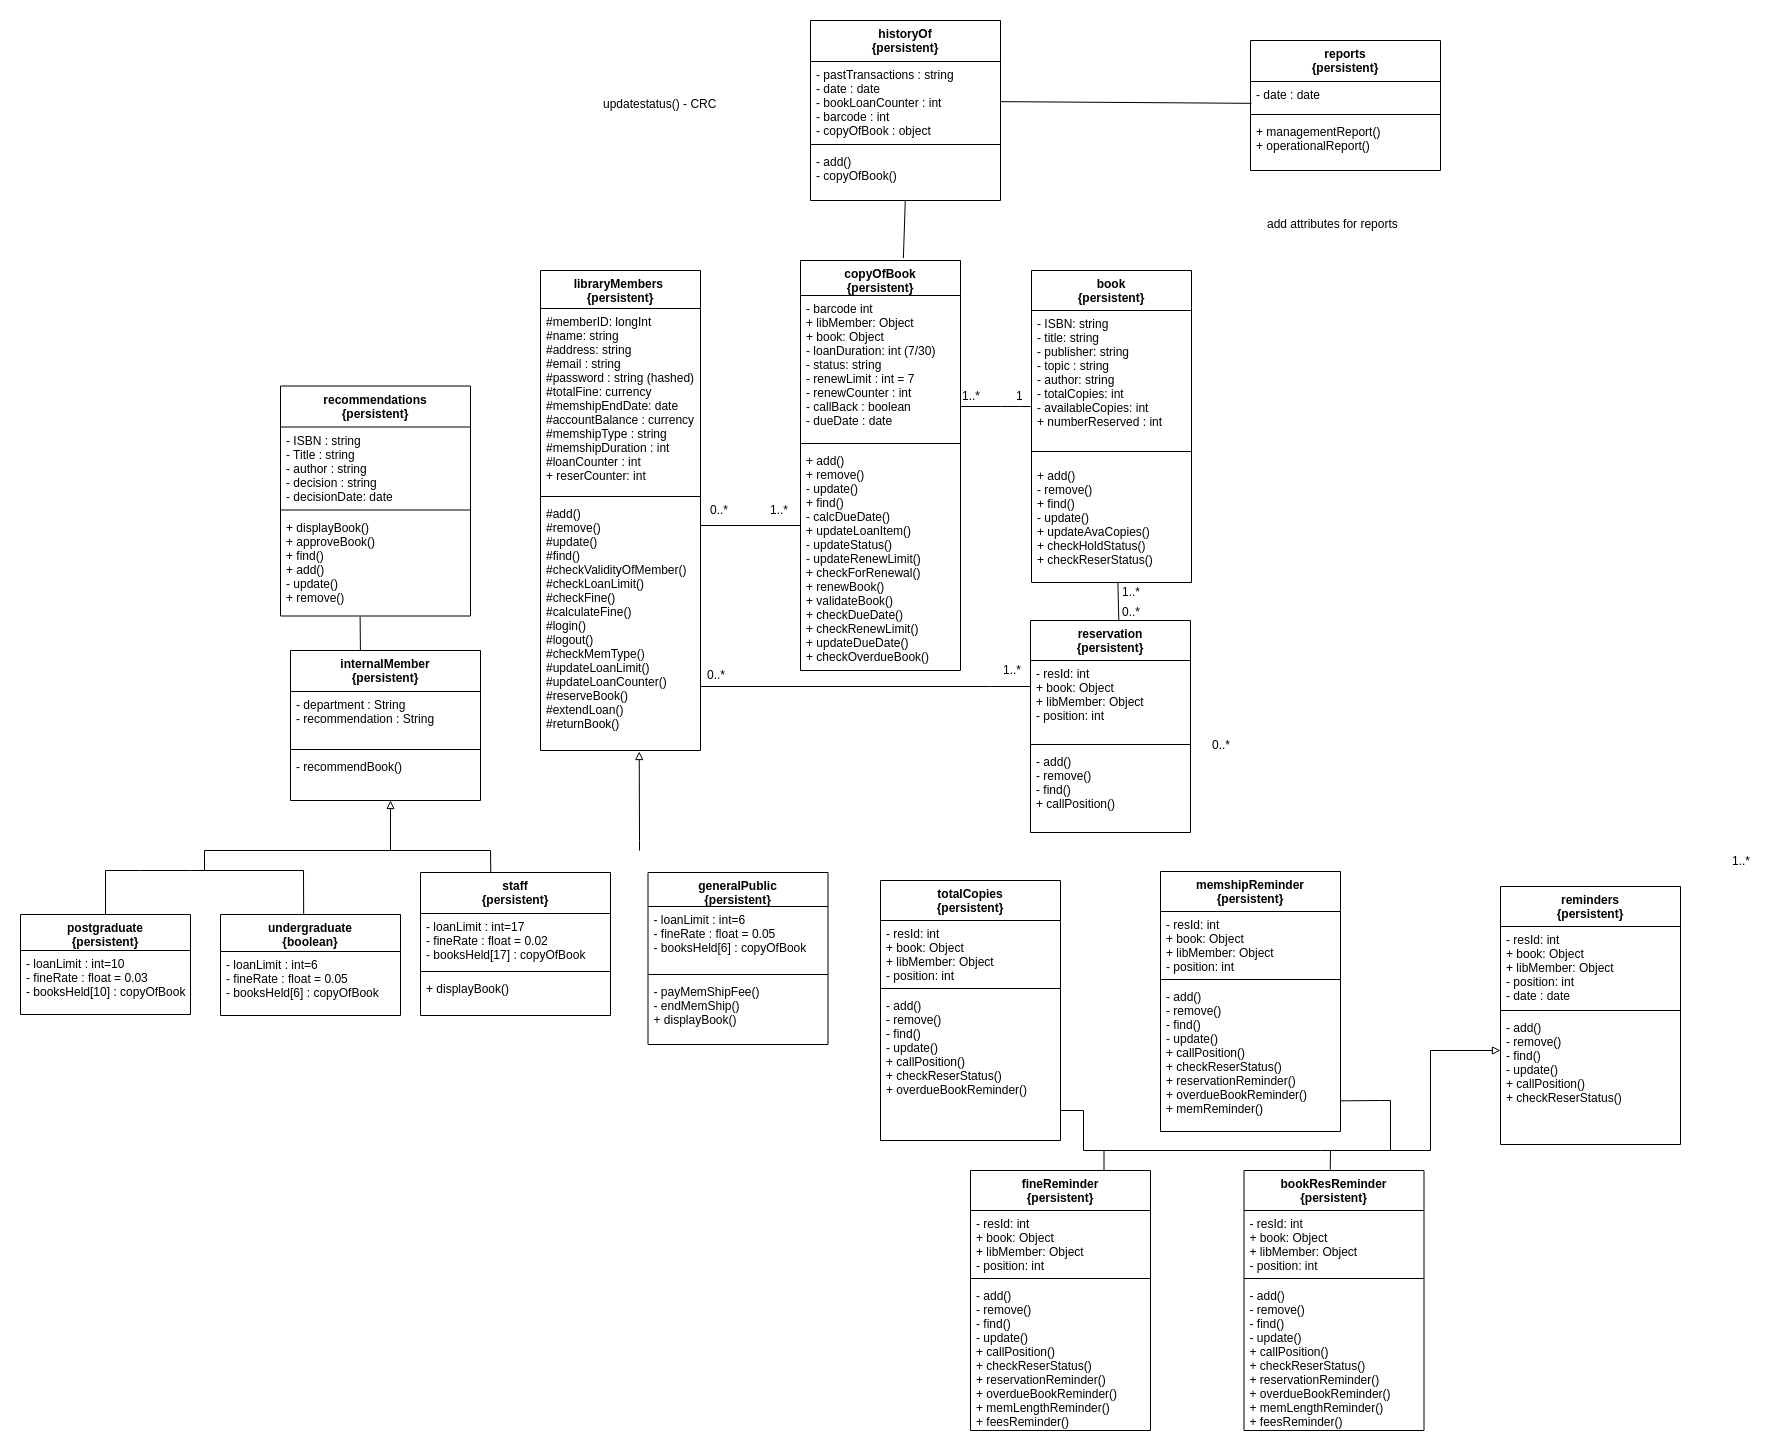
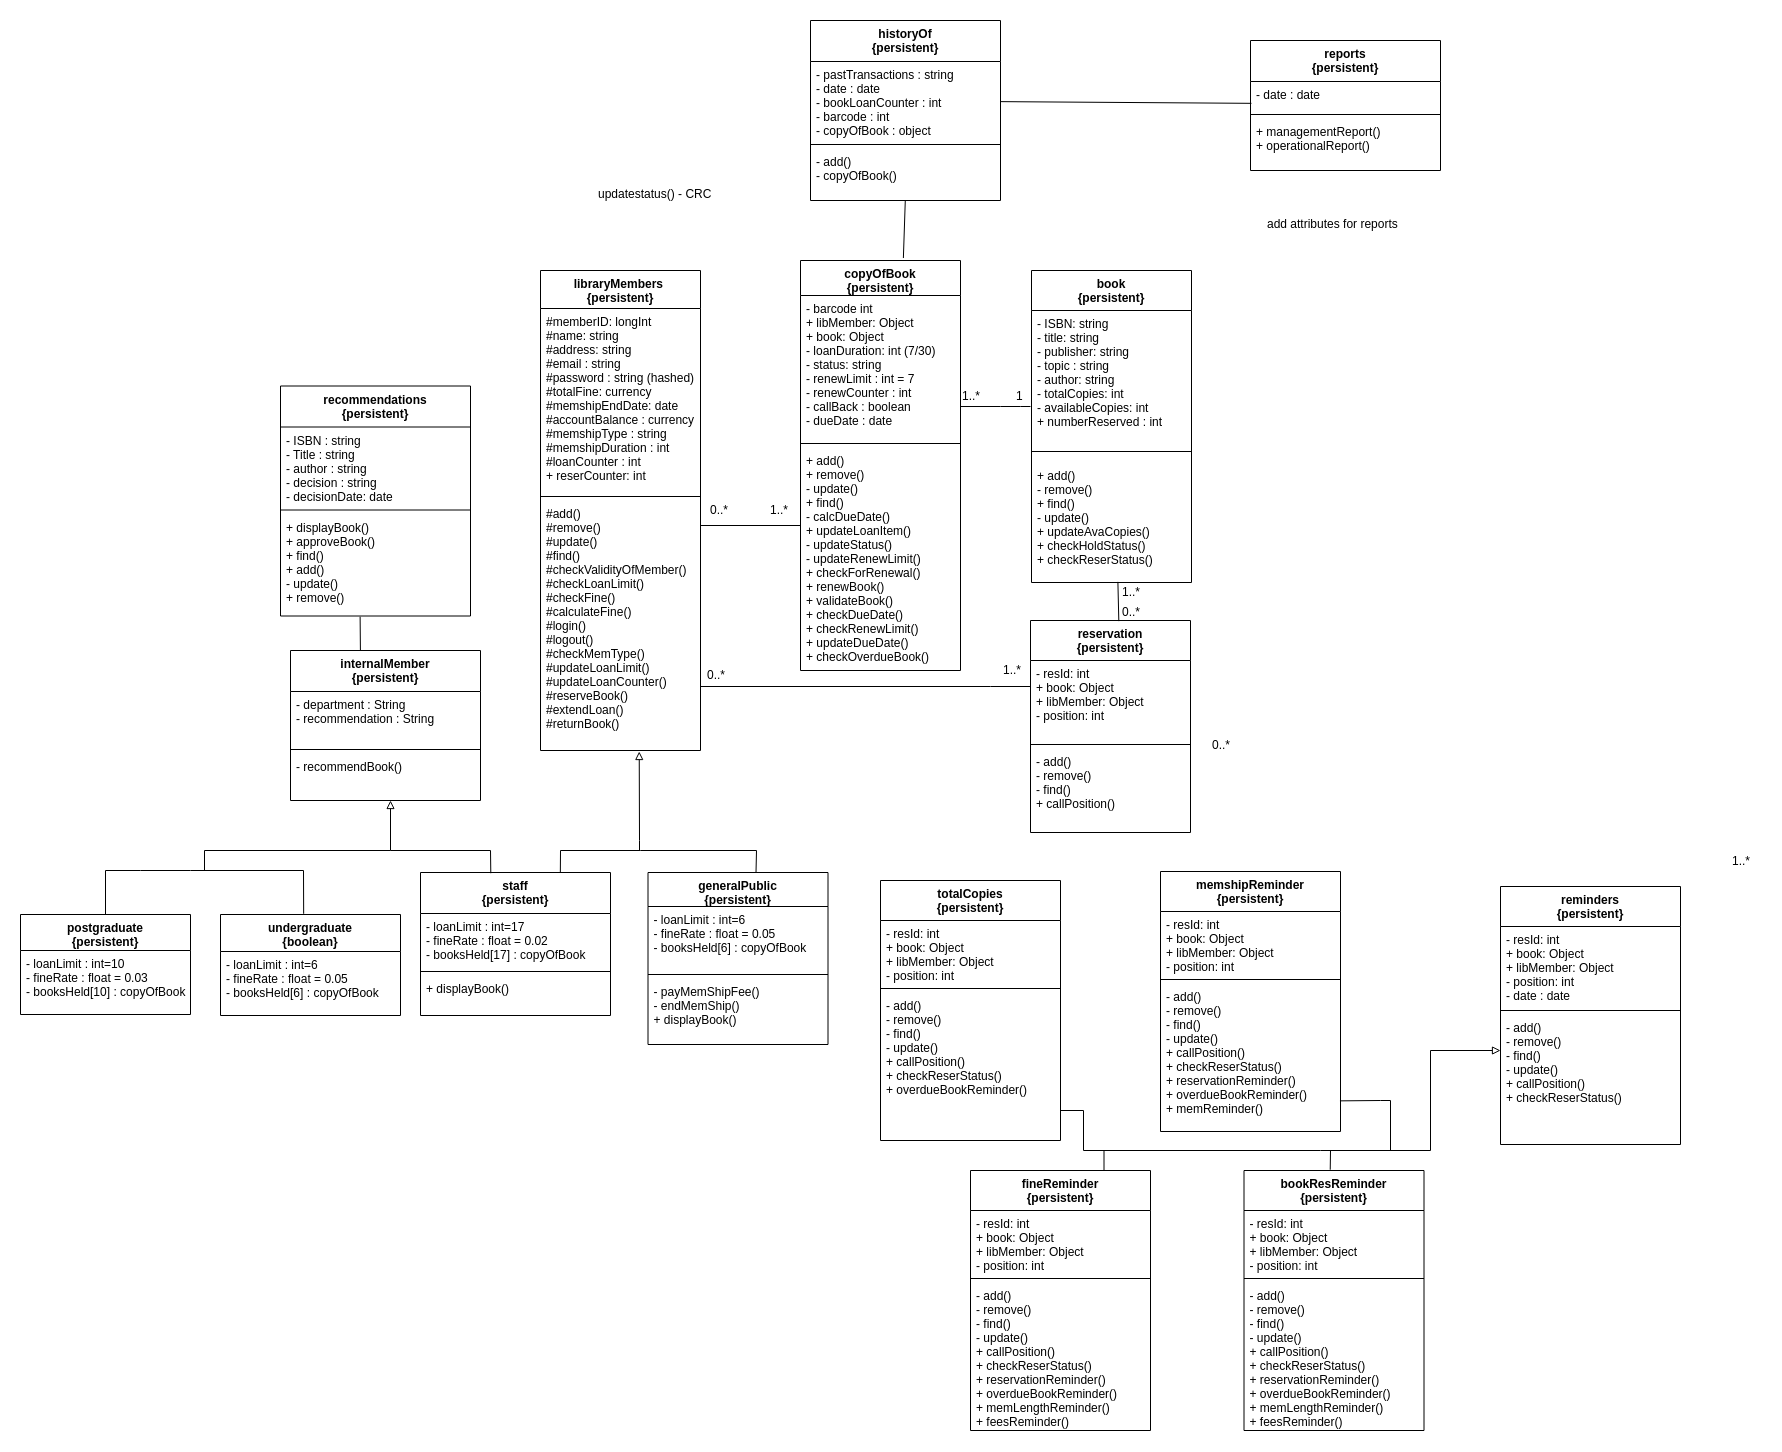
(667, 105) -> (662, 195)
none -> (659, 851)
